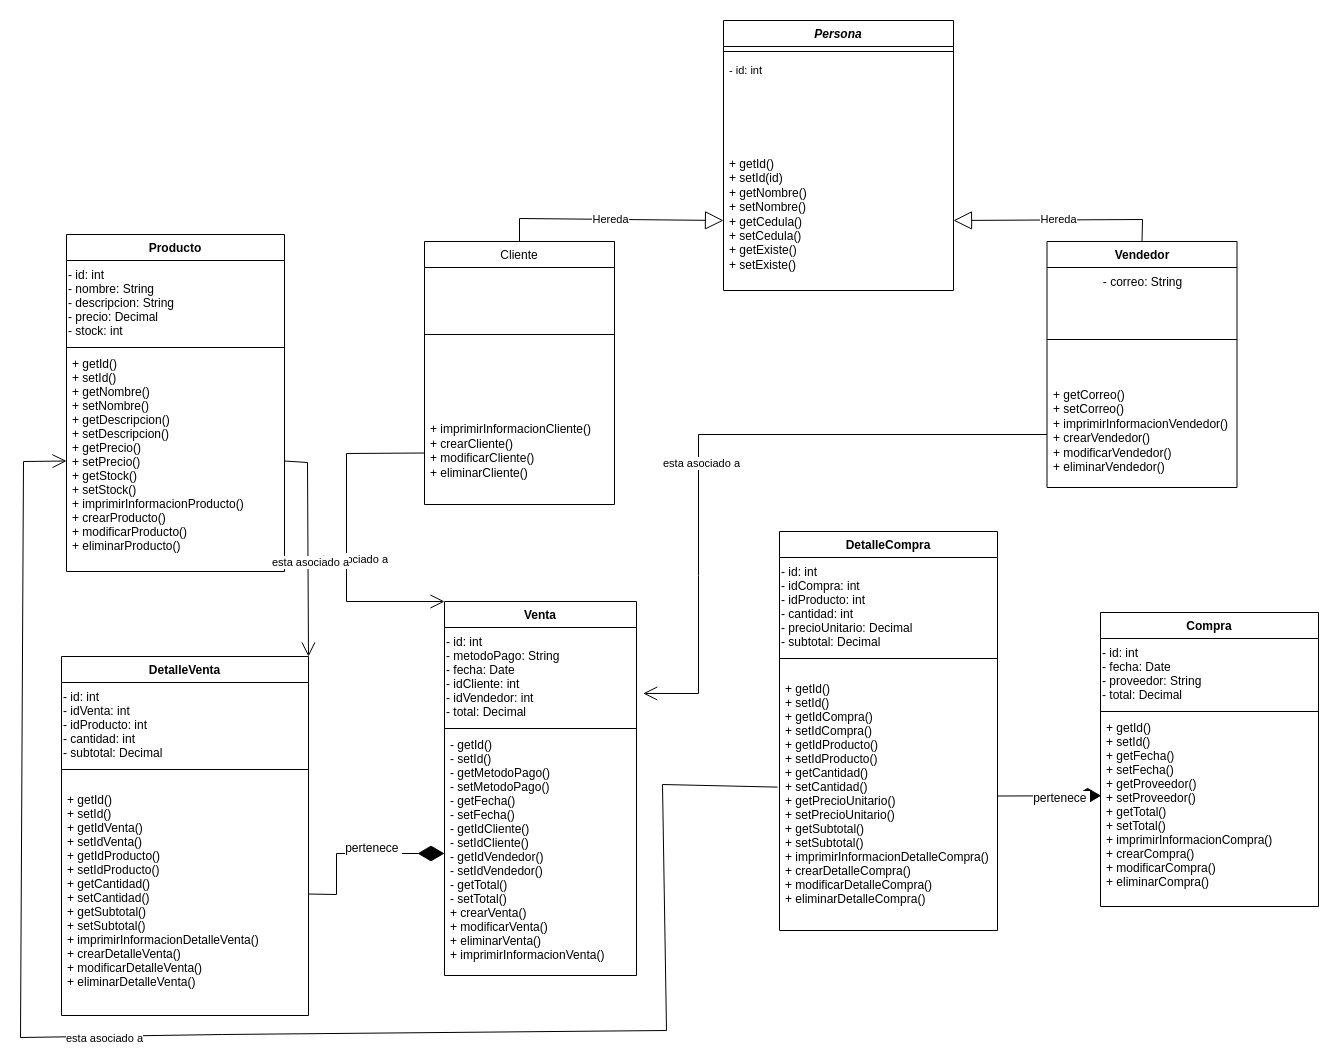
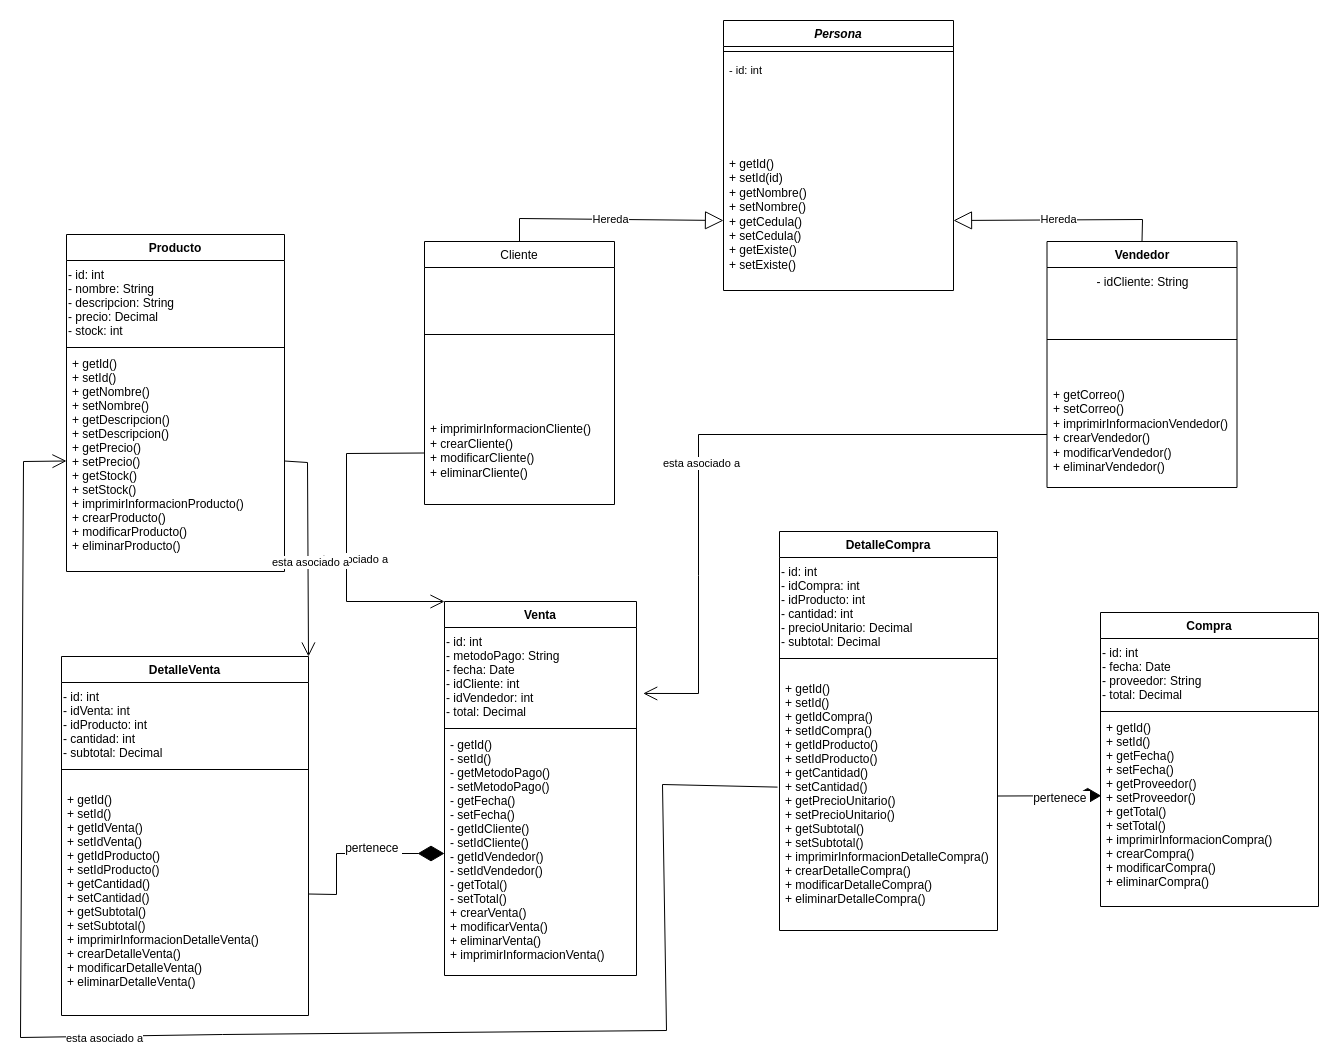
(1143, 283) -> (1143, 283)
